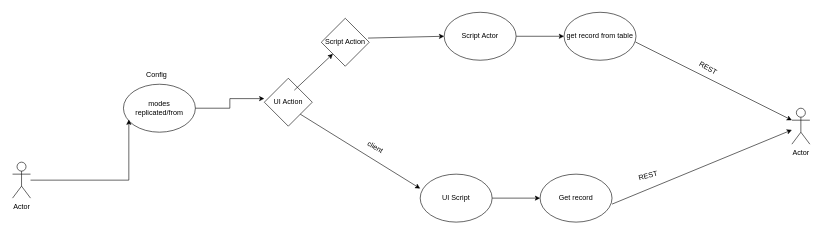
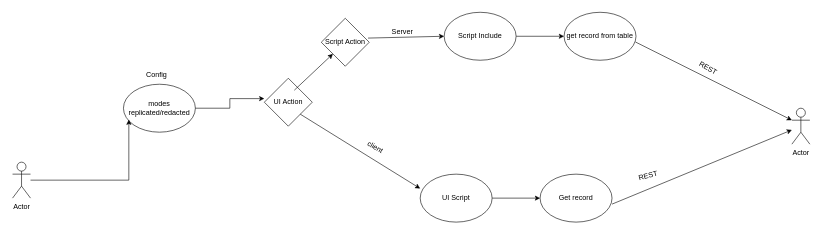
none -> (402, 32)
(480, 36) -> (480, 36)
(159, 108) -> (159, 108)
